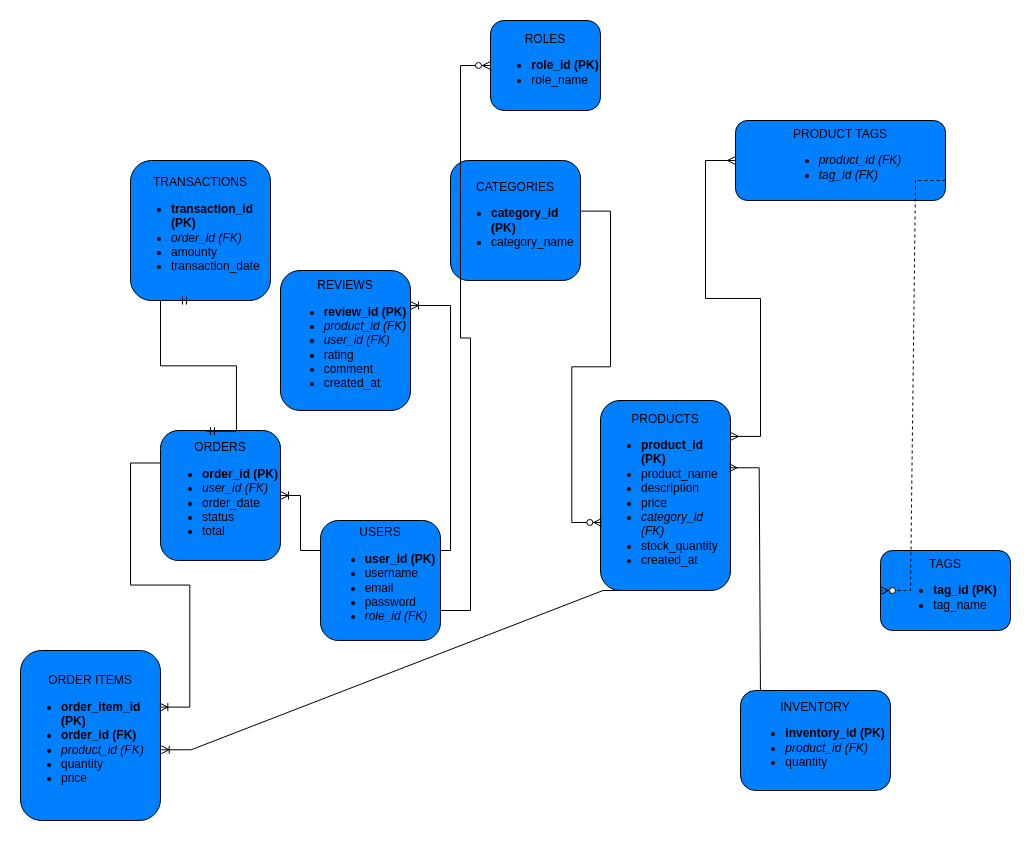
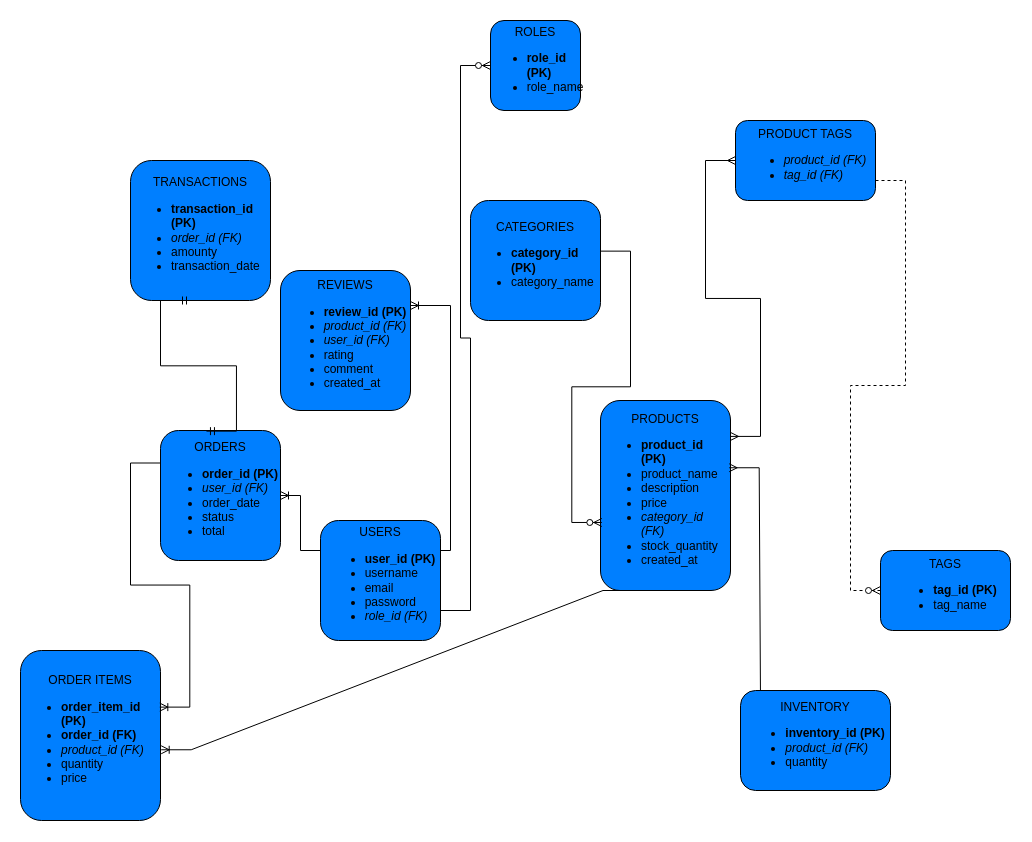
(546, 66) -> (536, 66)
(841, 161) -> (806, 161)
(516, 221) -> (536, 261)
